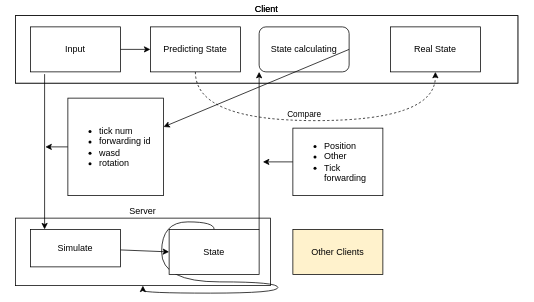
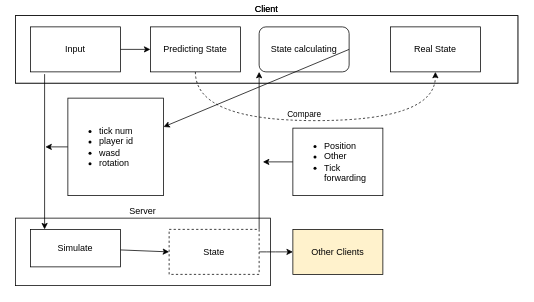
(99, 147) -> (89, 147)
(214, 252) -> (214, 252)
(166, 266) -> (286, 252)
